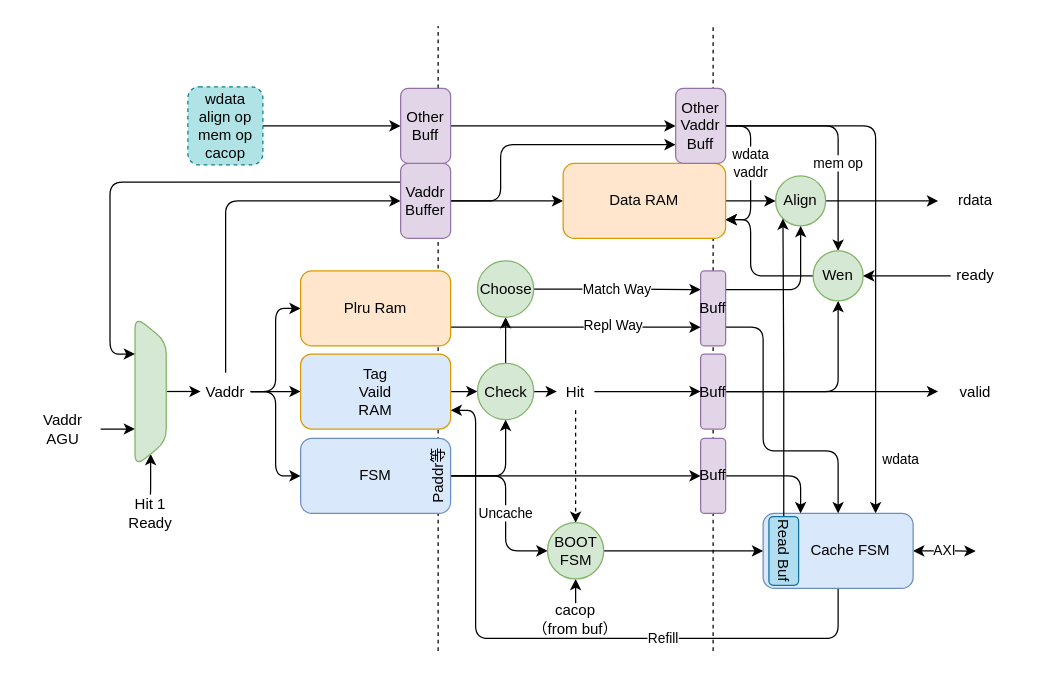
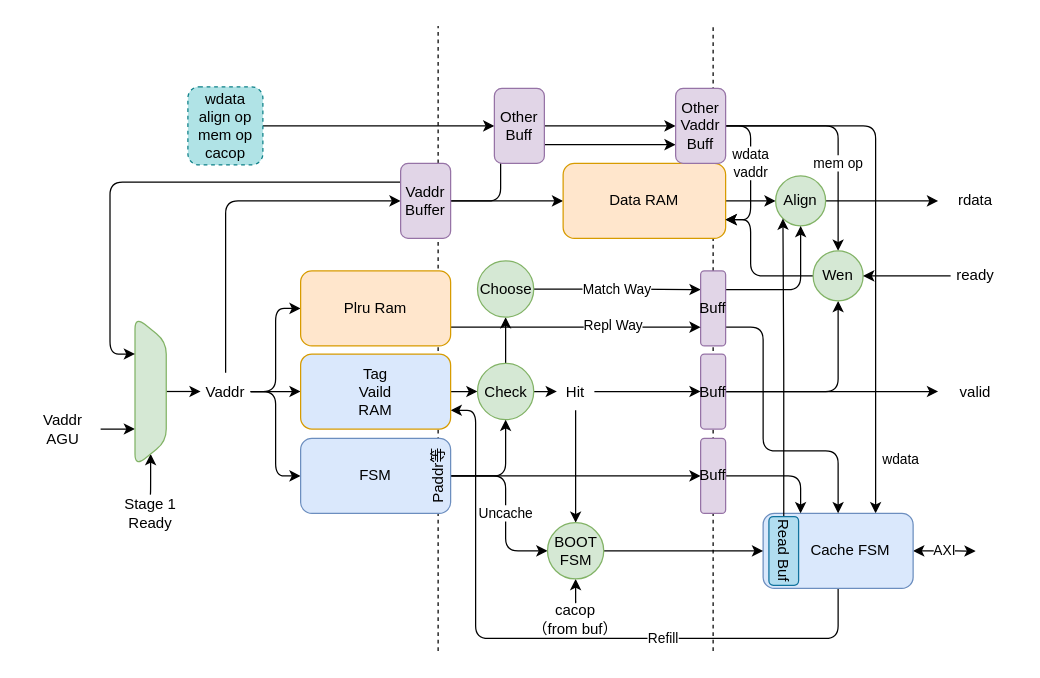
(426, 126) -> (519, 126)
(576, 463) -> (576, 463)
(151, 513) -> (151, 513)
